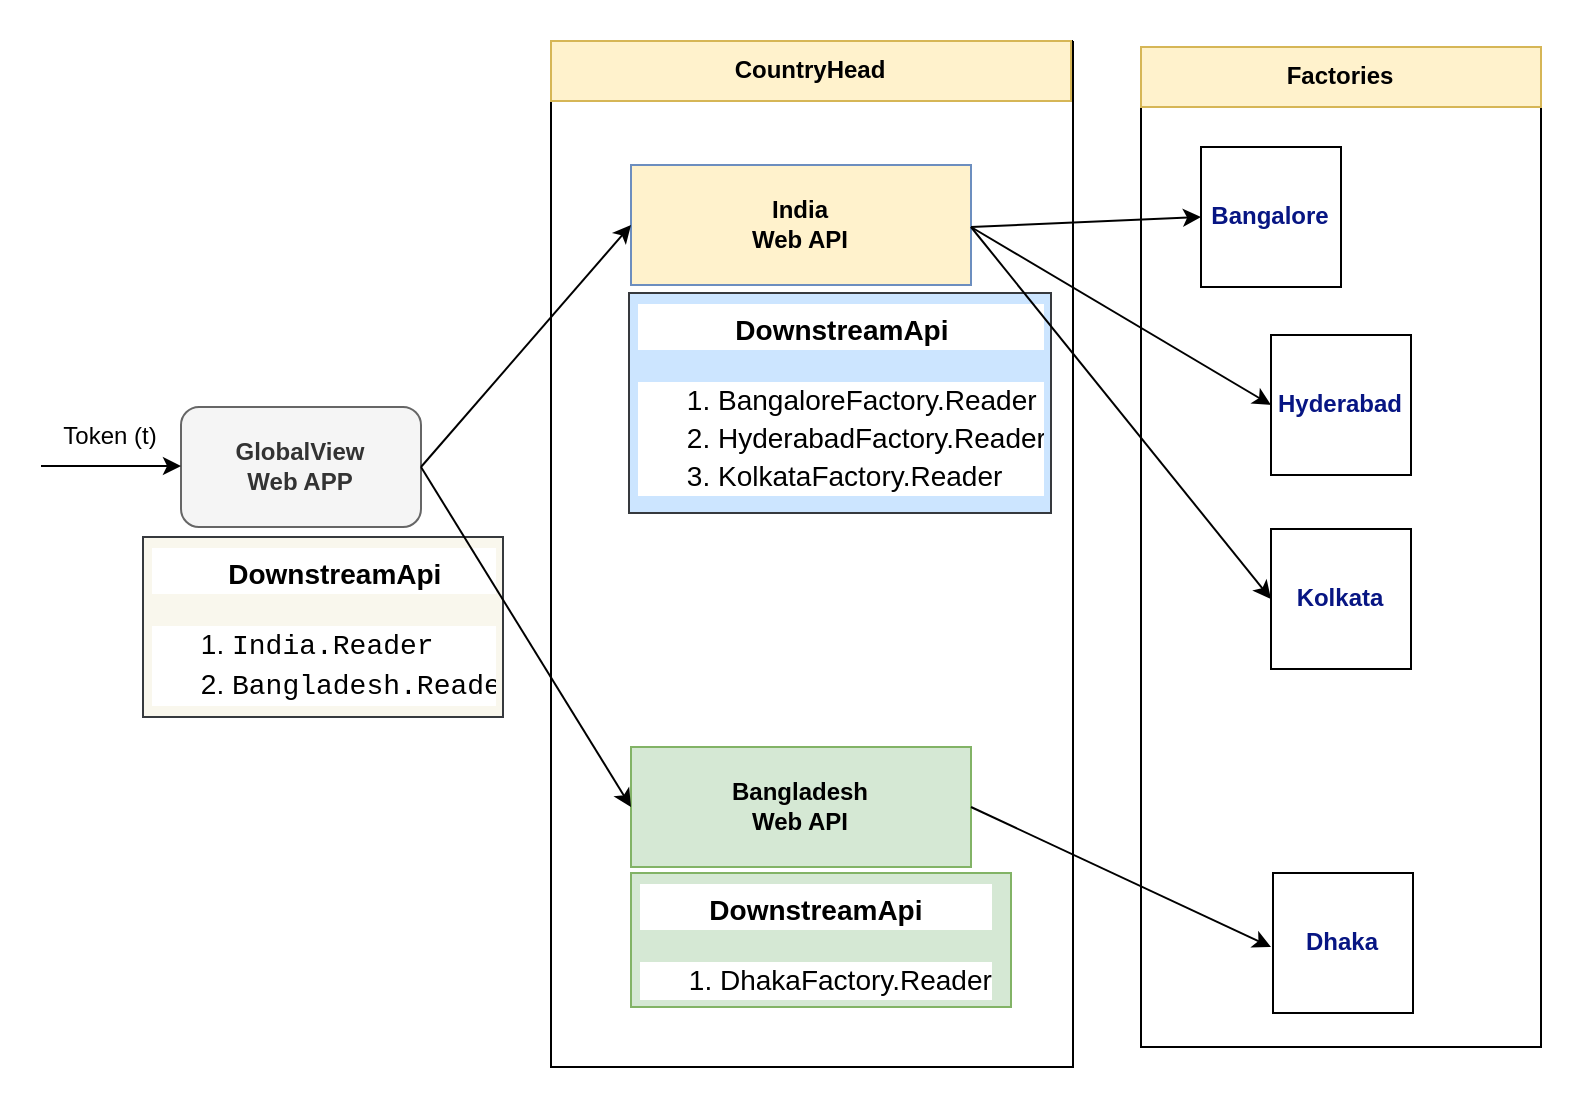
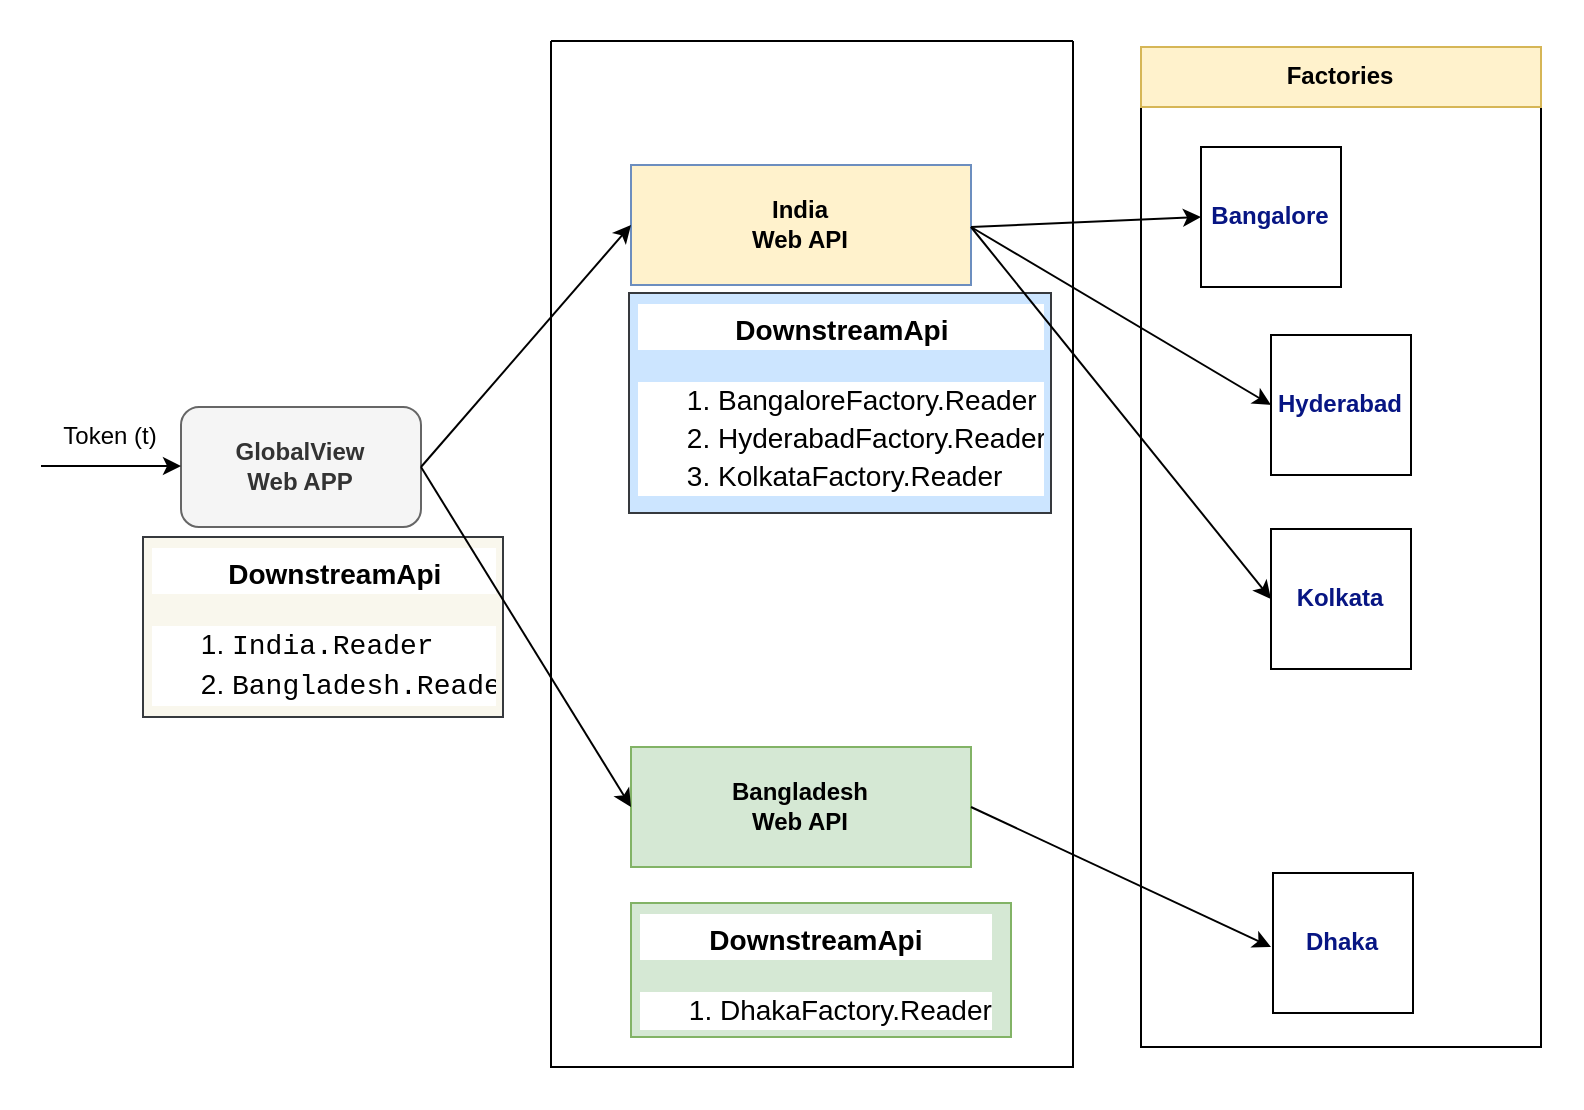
(811, 71) -> none
(821, 940) -> (821, 970)
